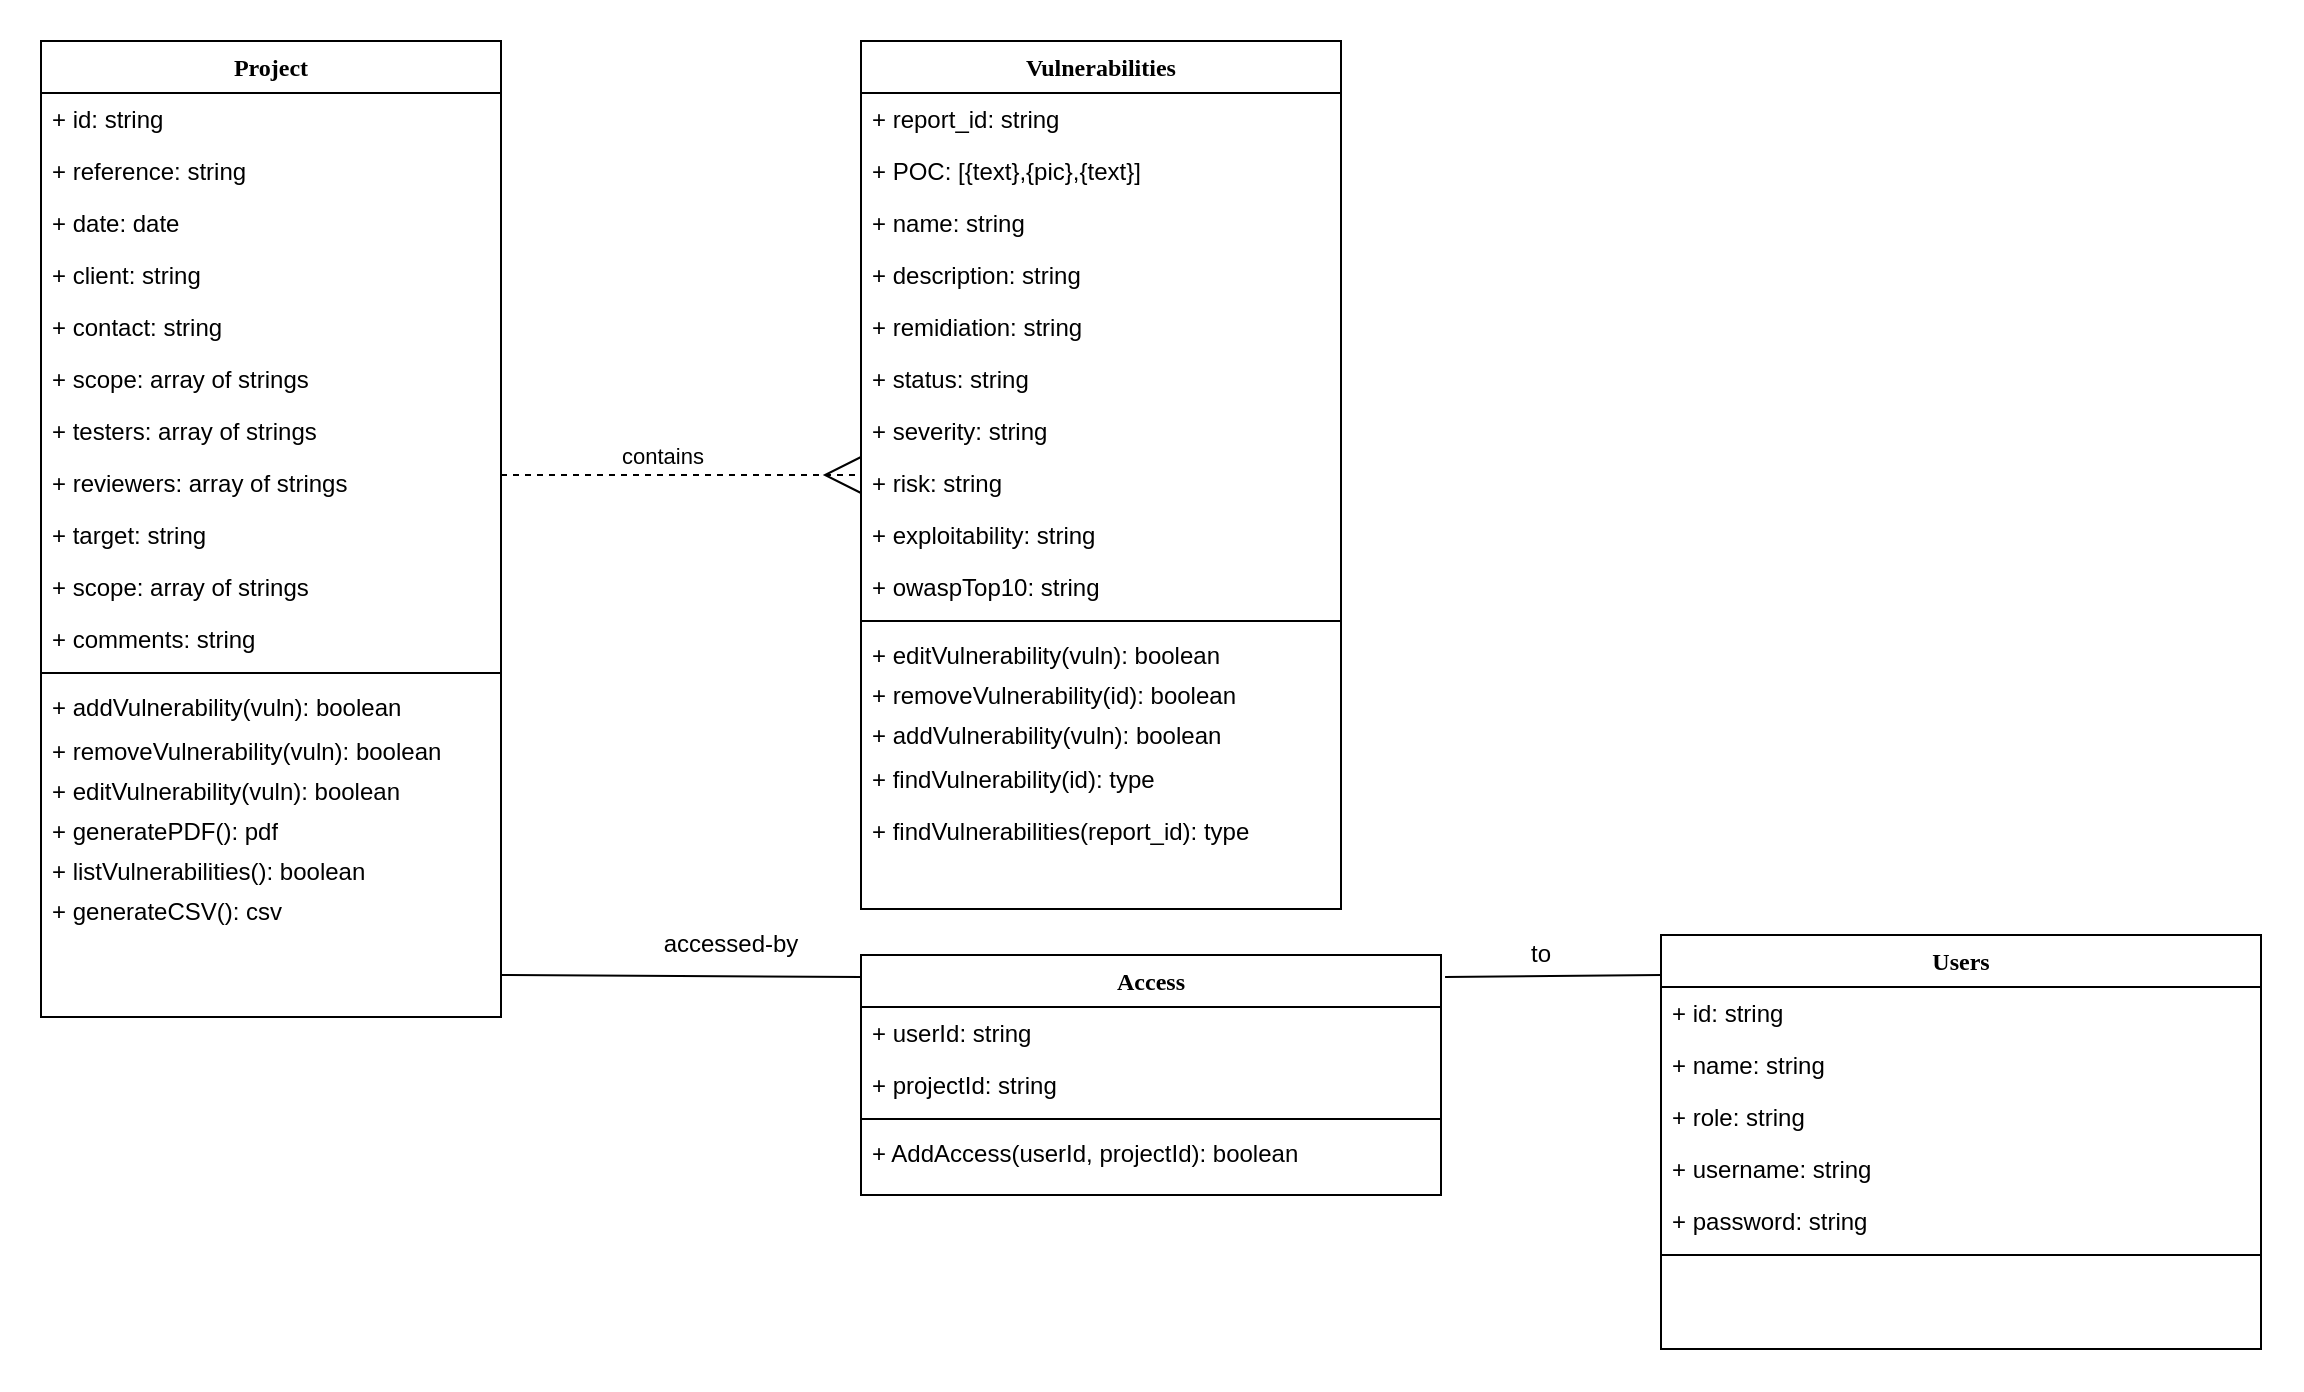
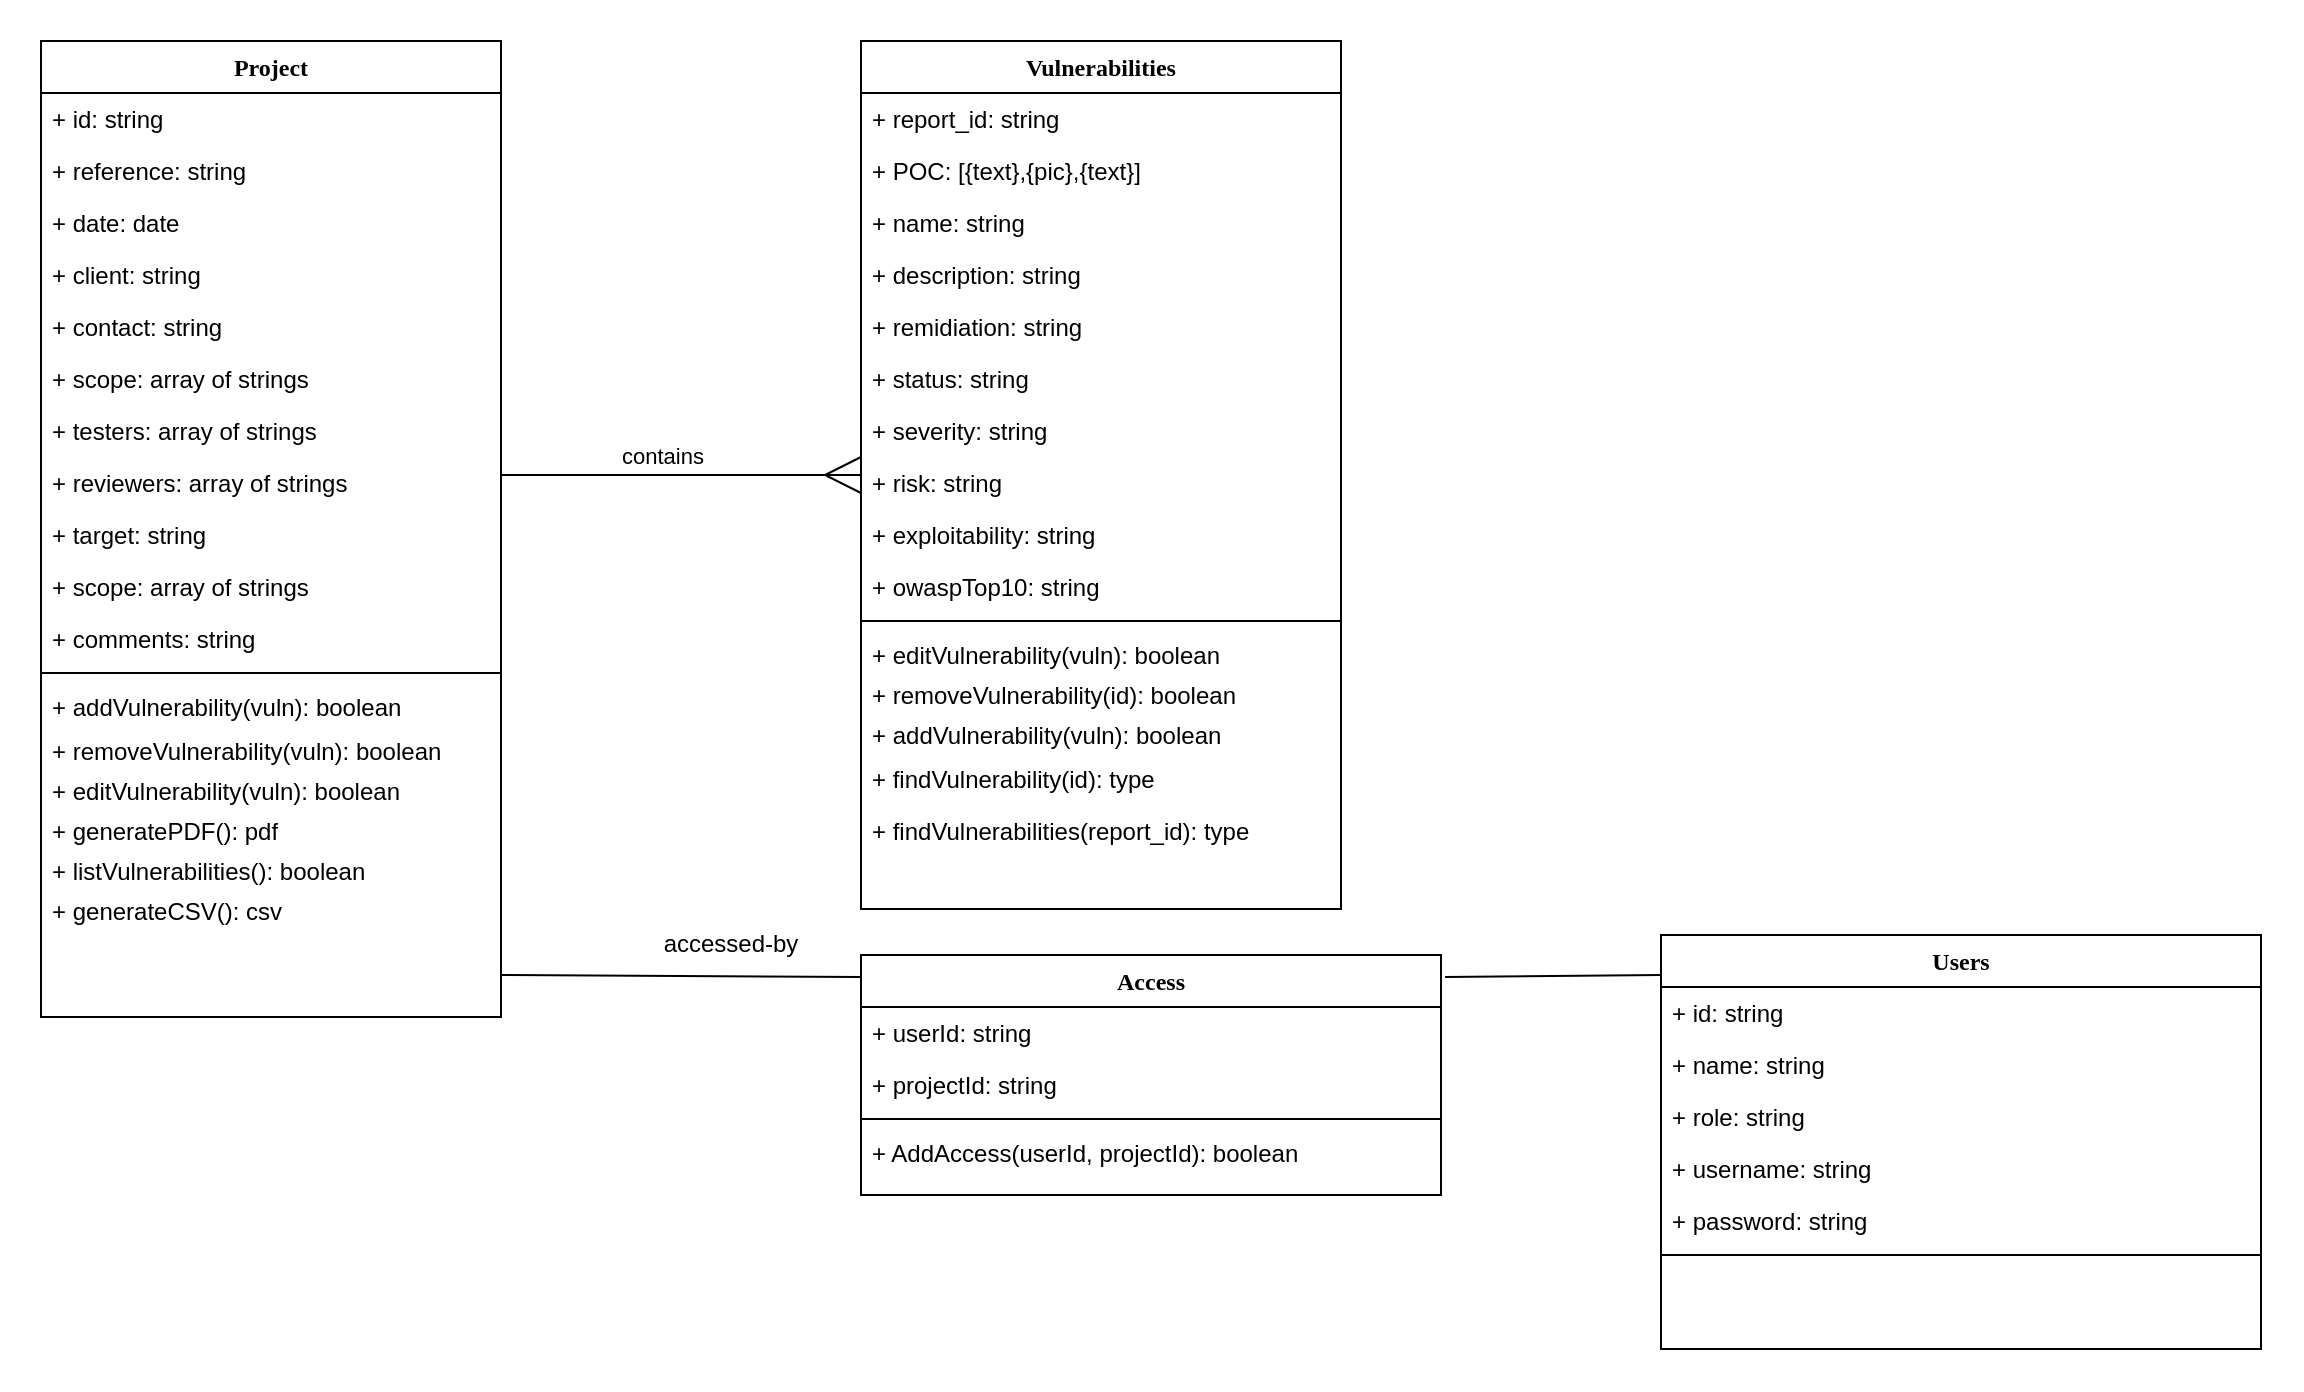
(682, 475) -> (682, 475)
(1541, 955) -> none
